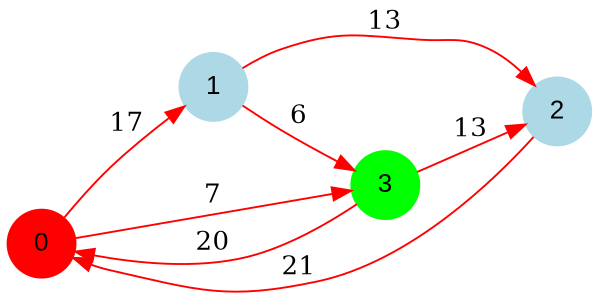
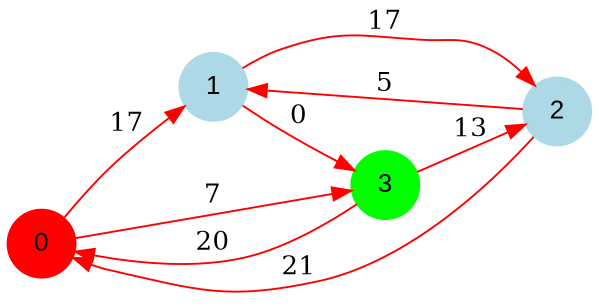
(385, 22) -> (385, 22)
none -> (395, 100)
(299, 116) -> (299, 116)
